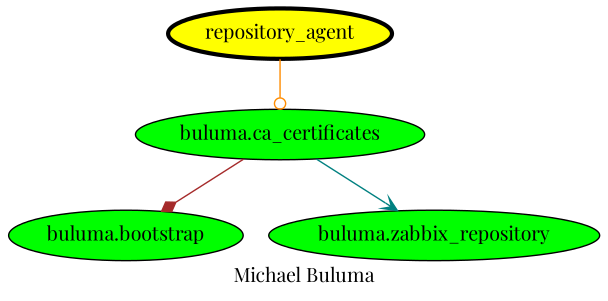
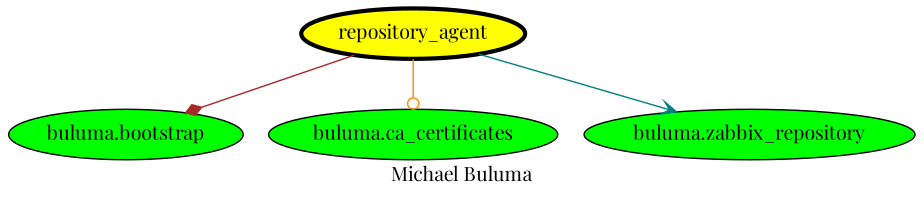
(210, 181) -> (278, 81)
(351, 181) -> (571, 81)
